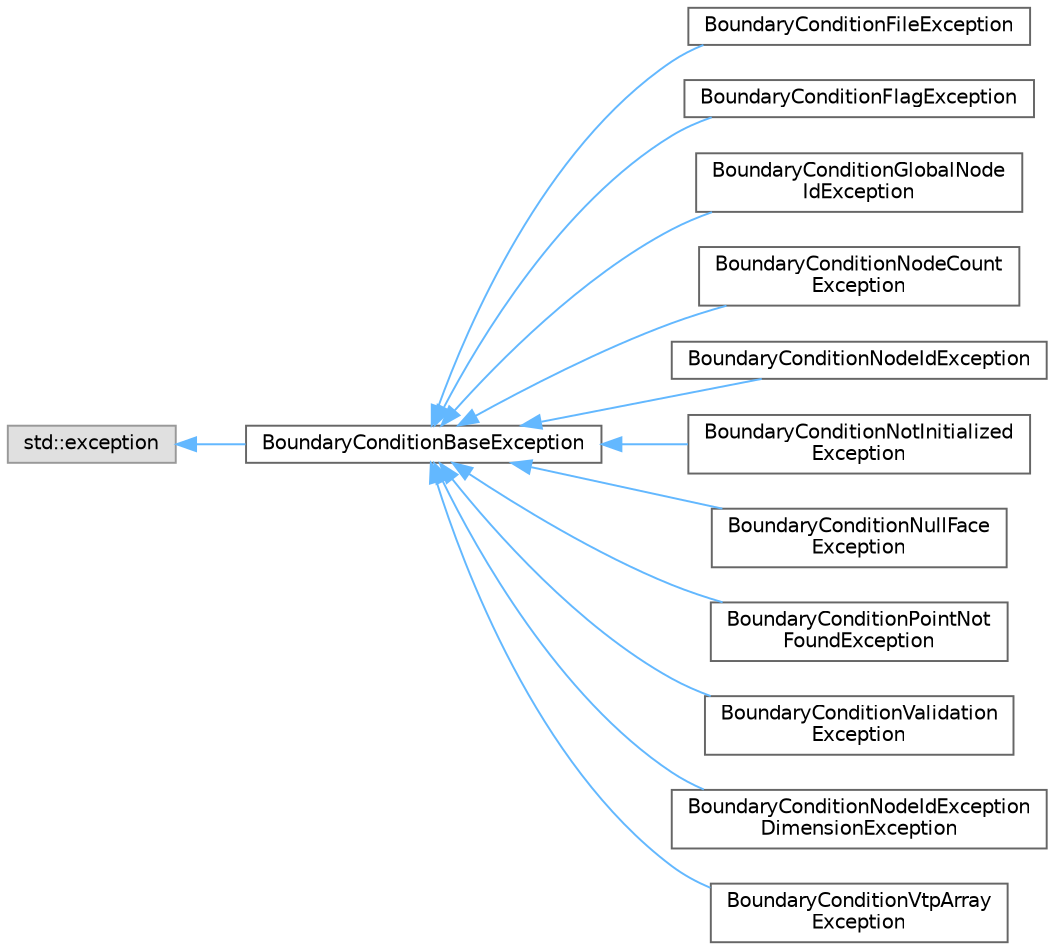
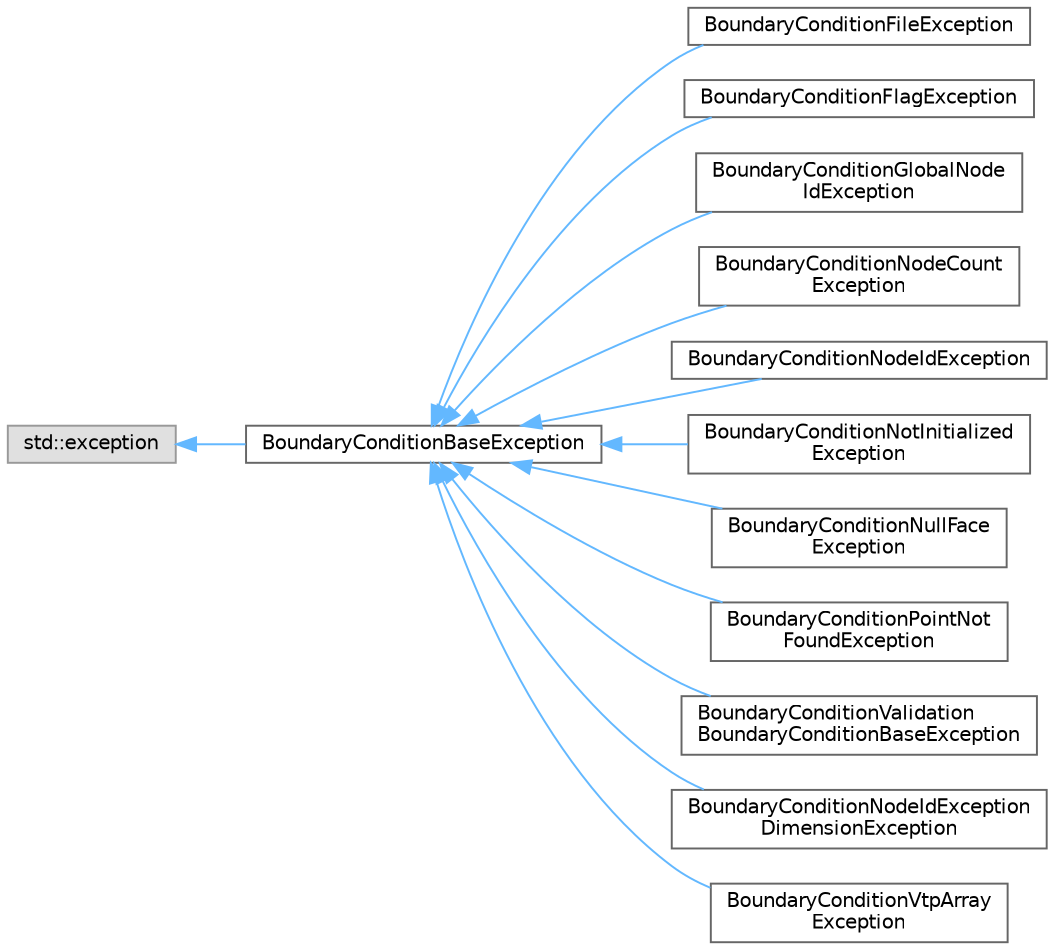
(859, 725) -> (859, 725)
